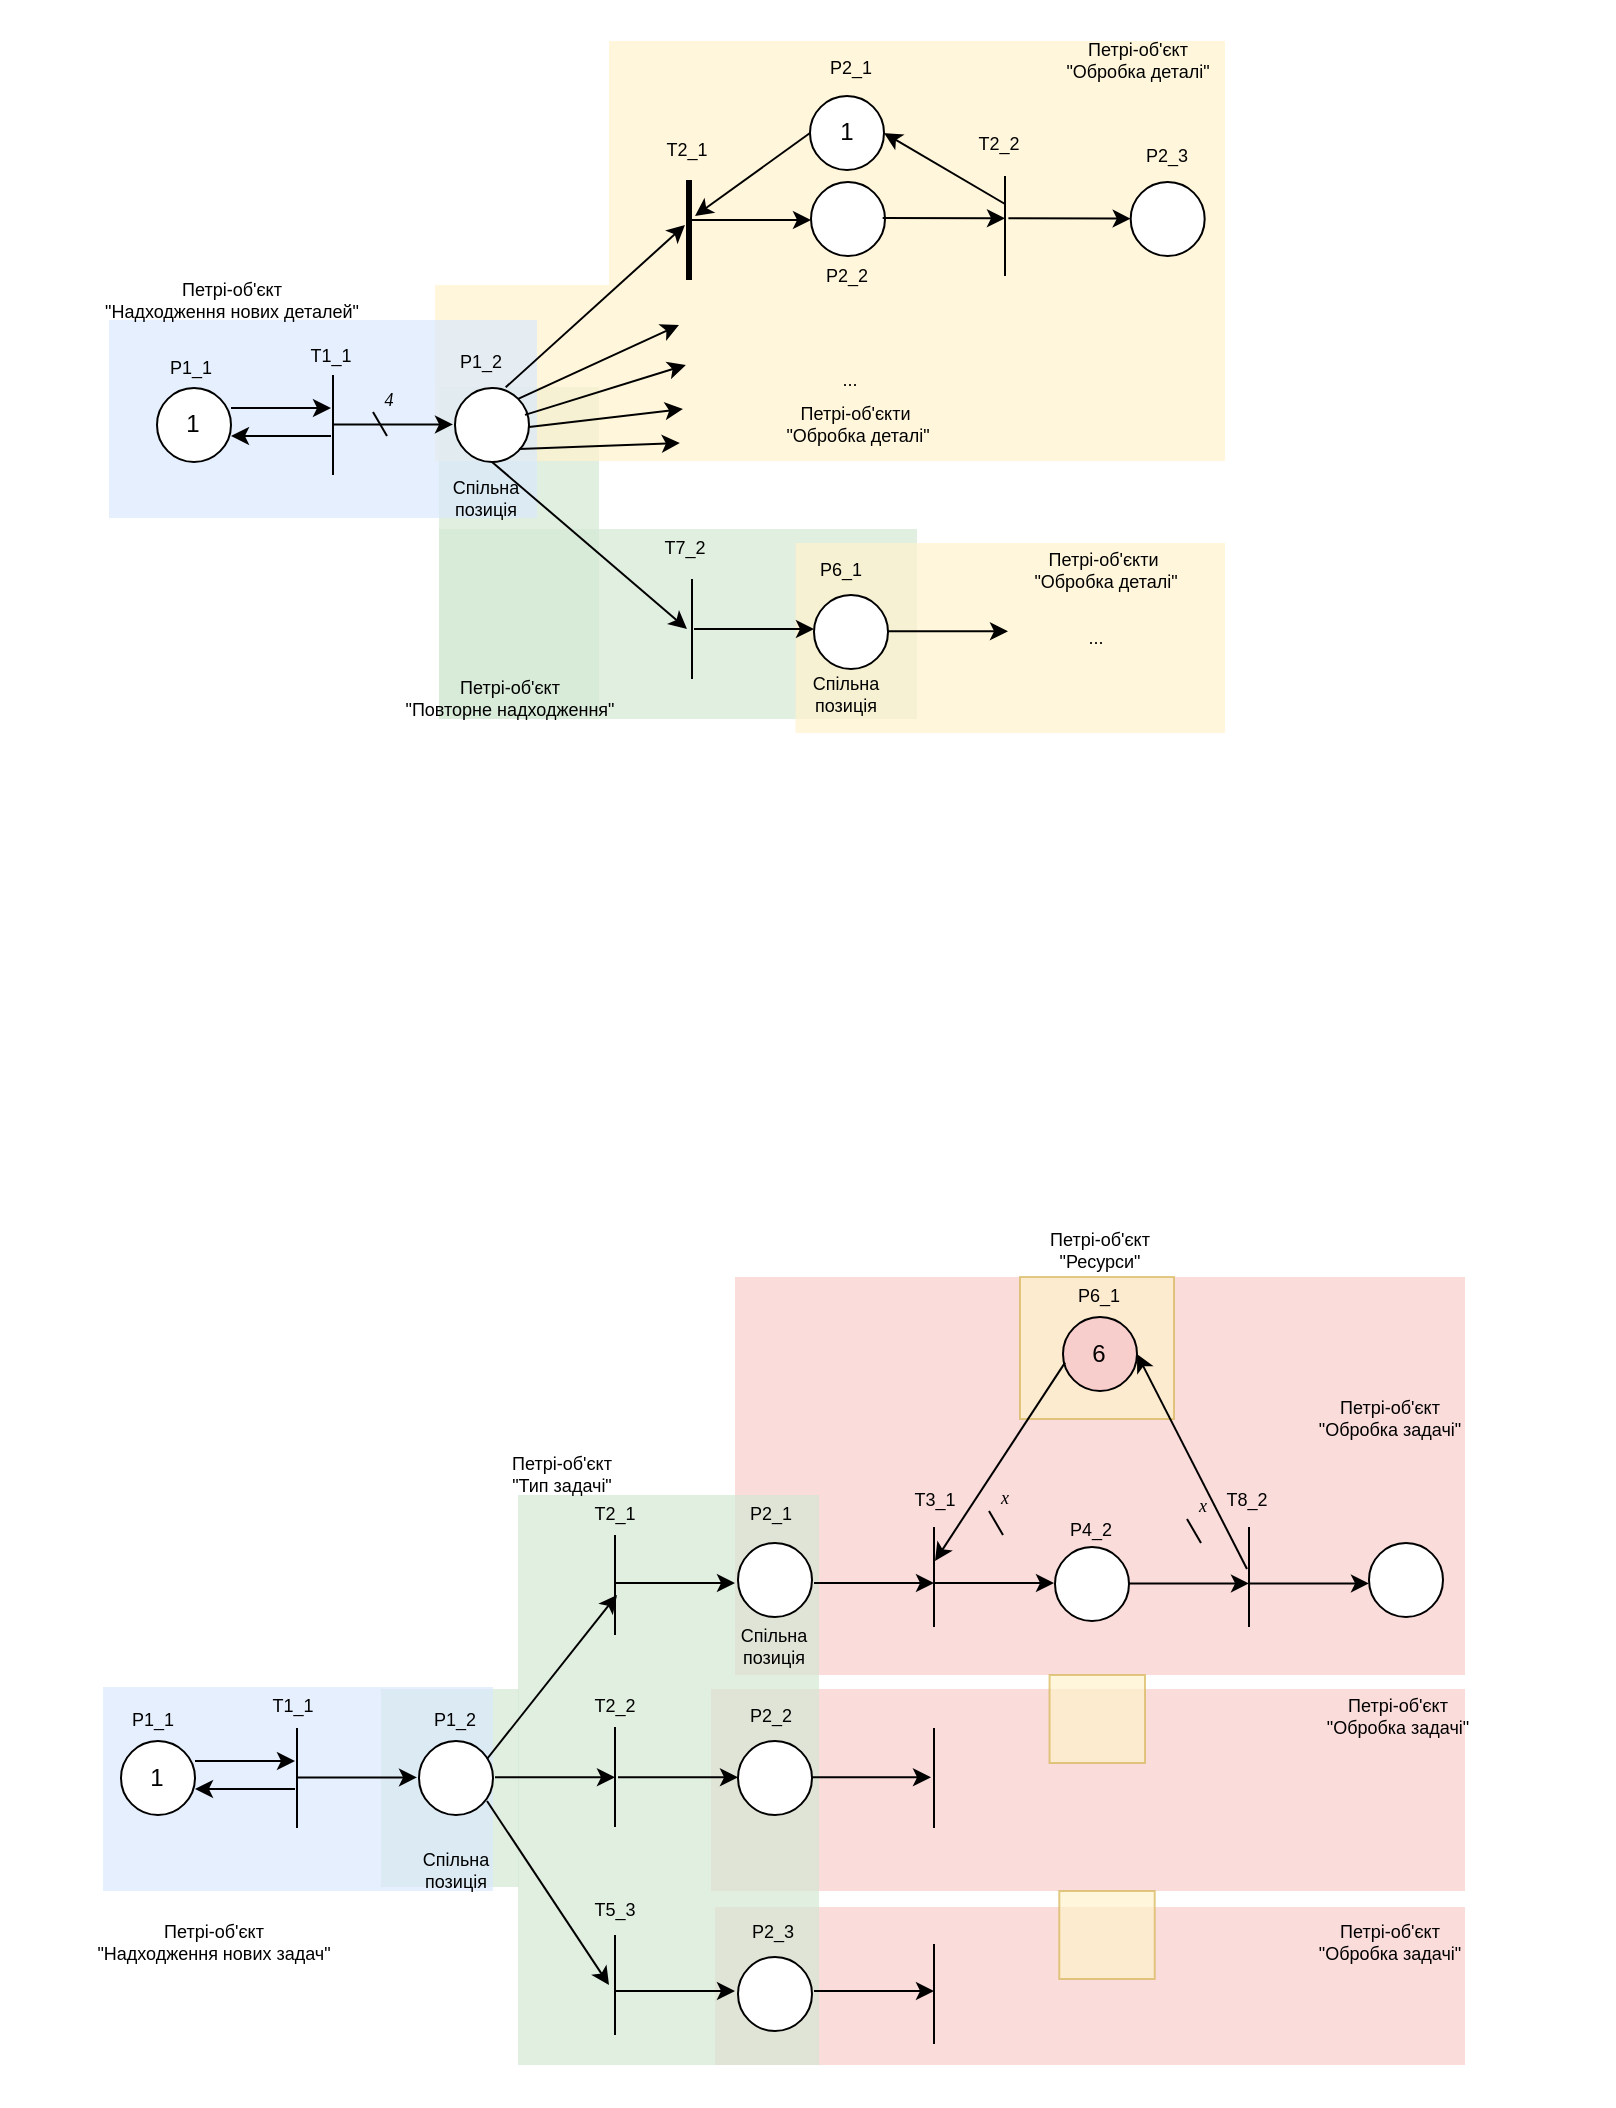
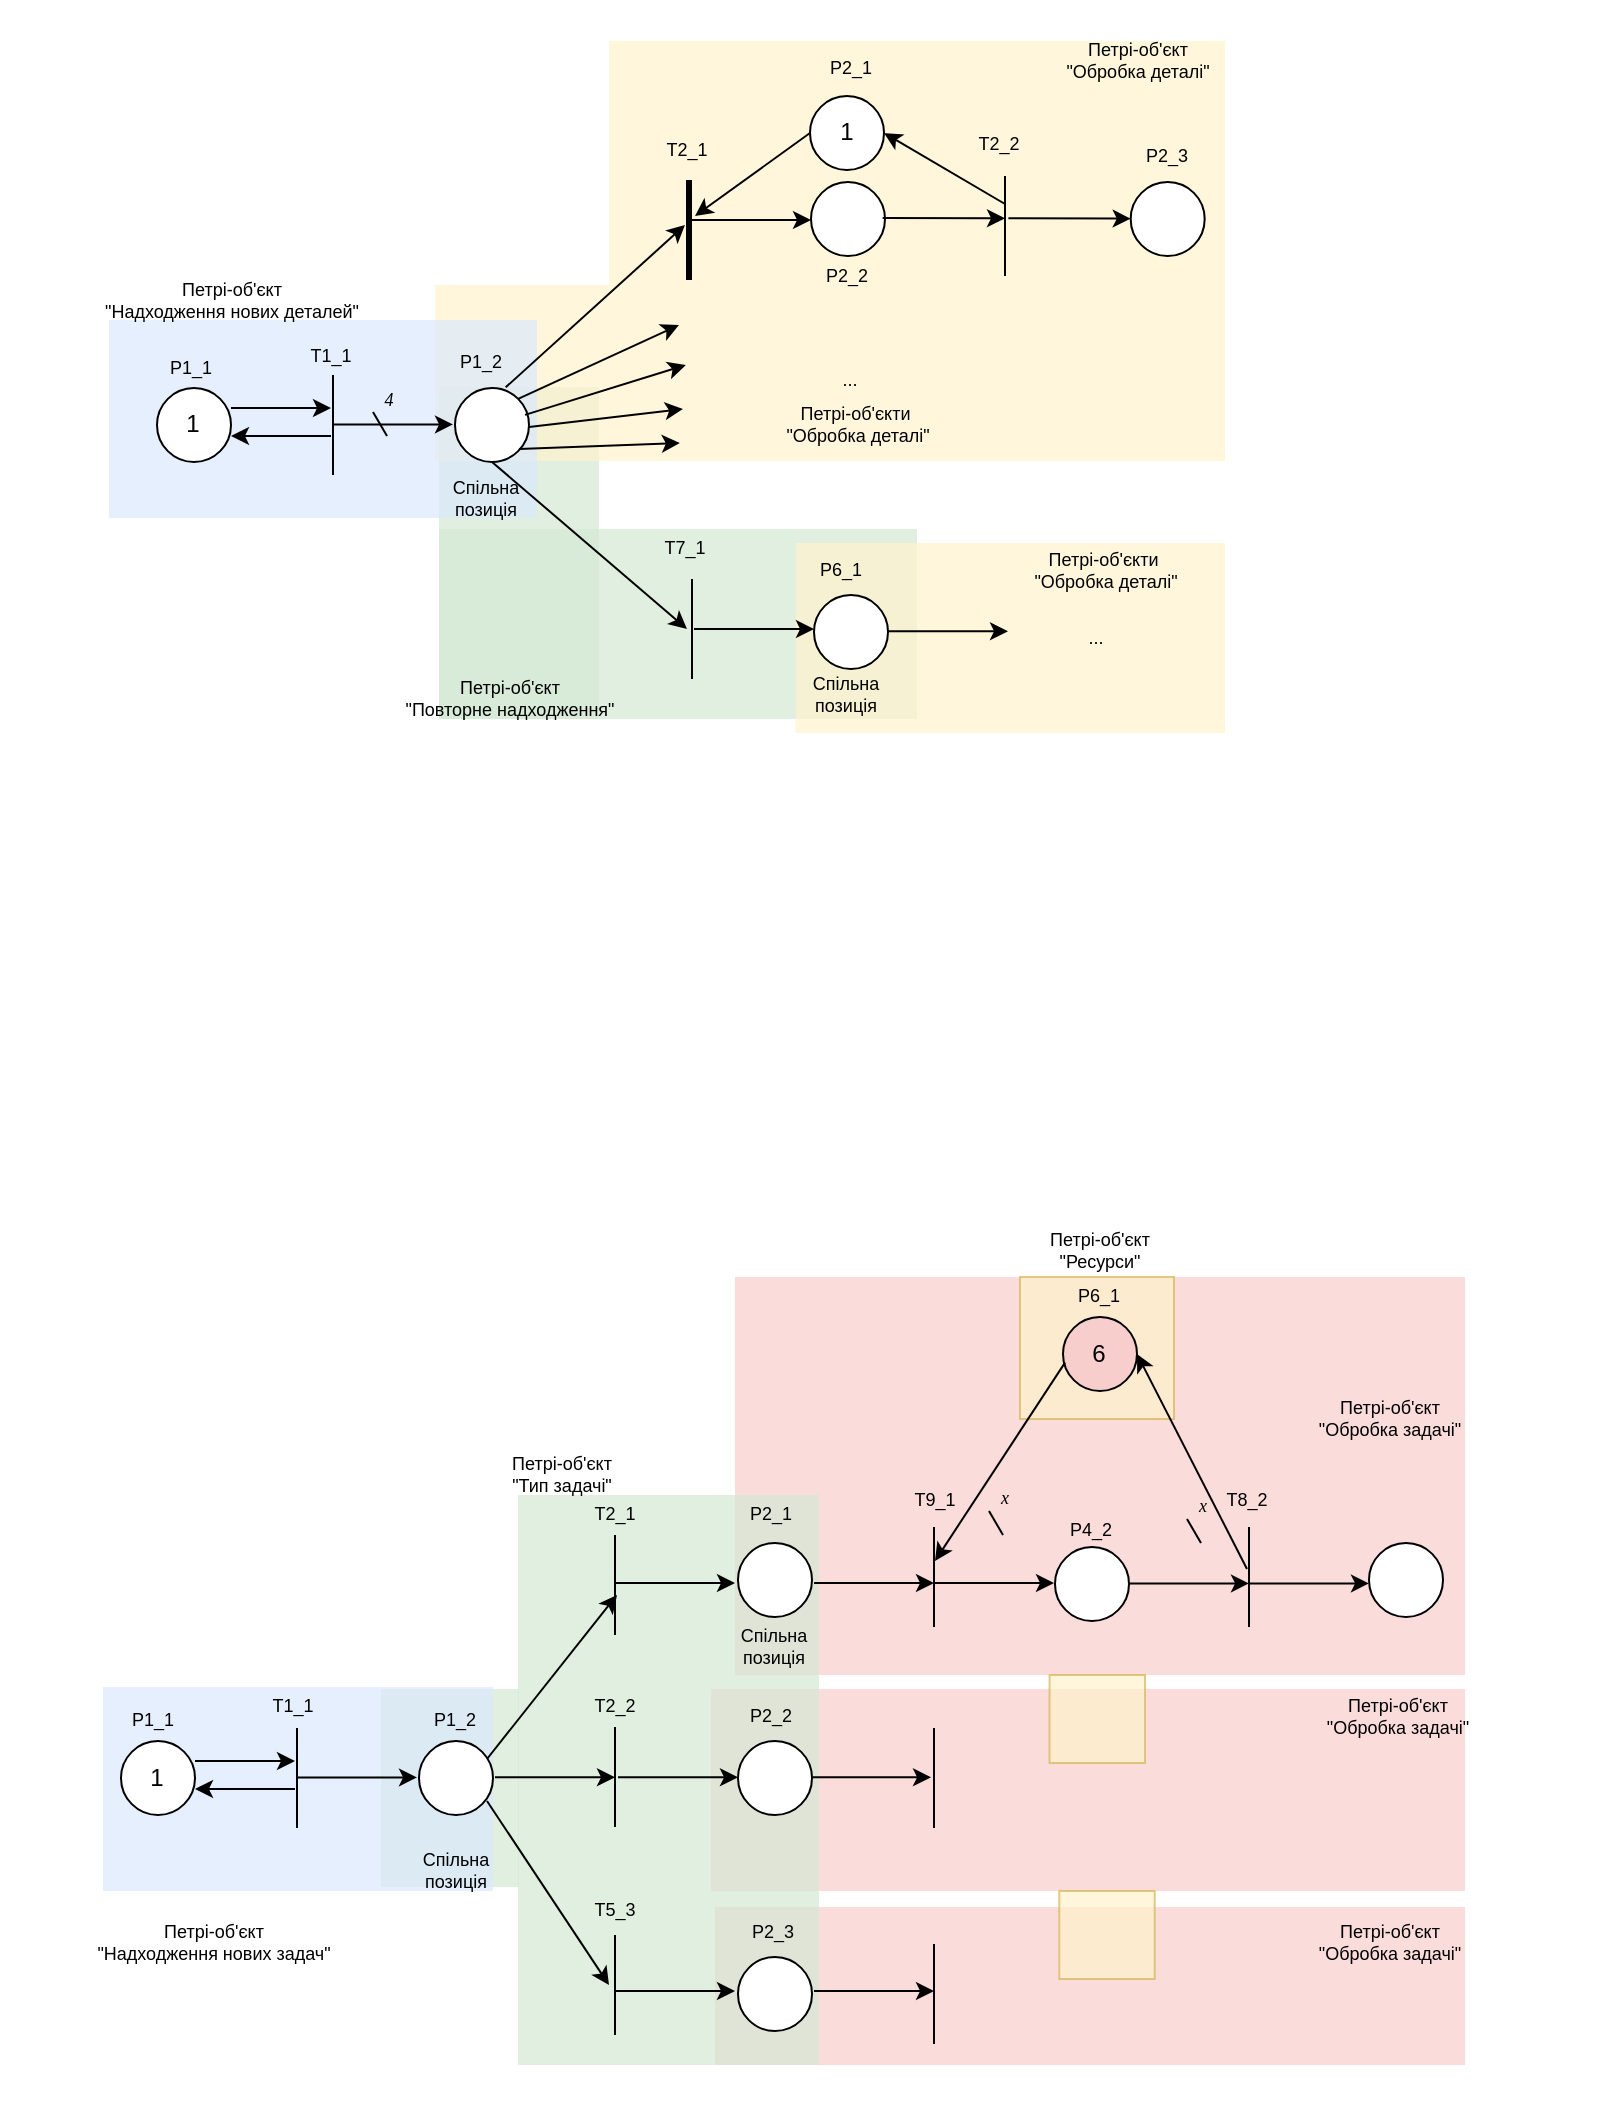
(686, 549) -> (686, 549)
(936, 1501) -> (936, 1501)
